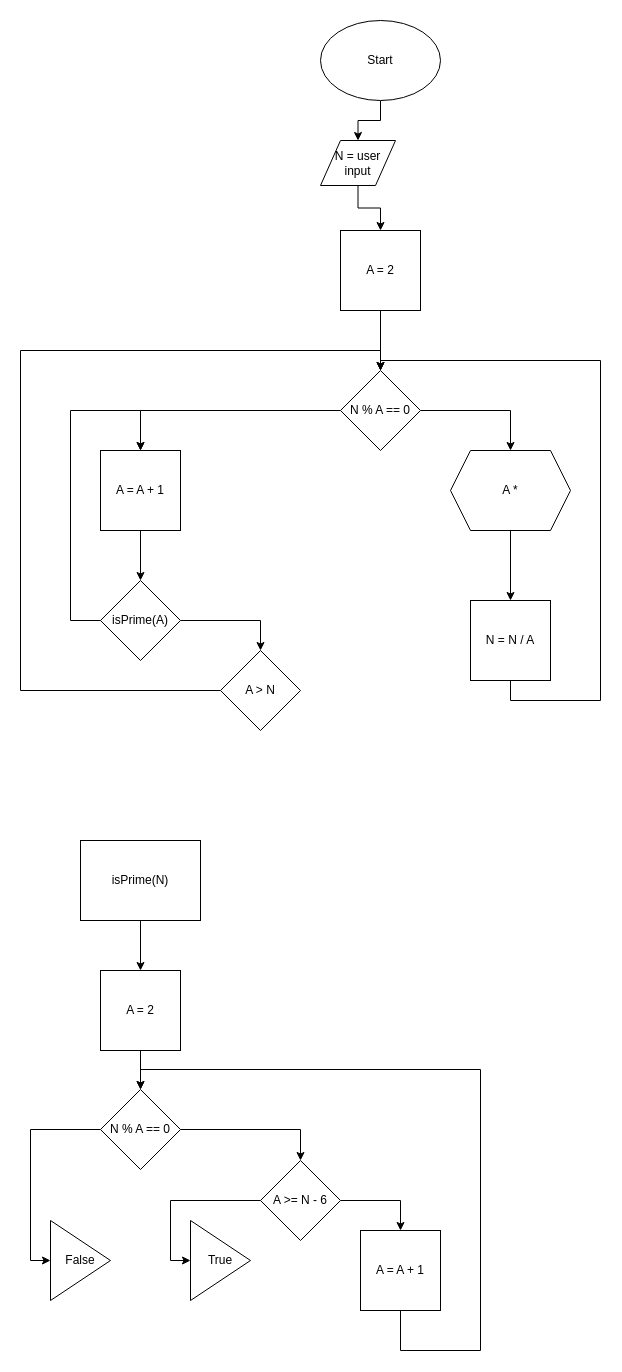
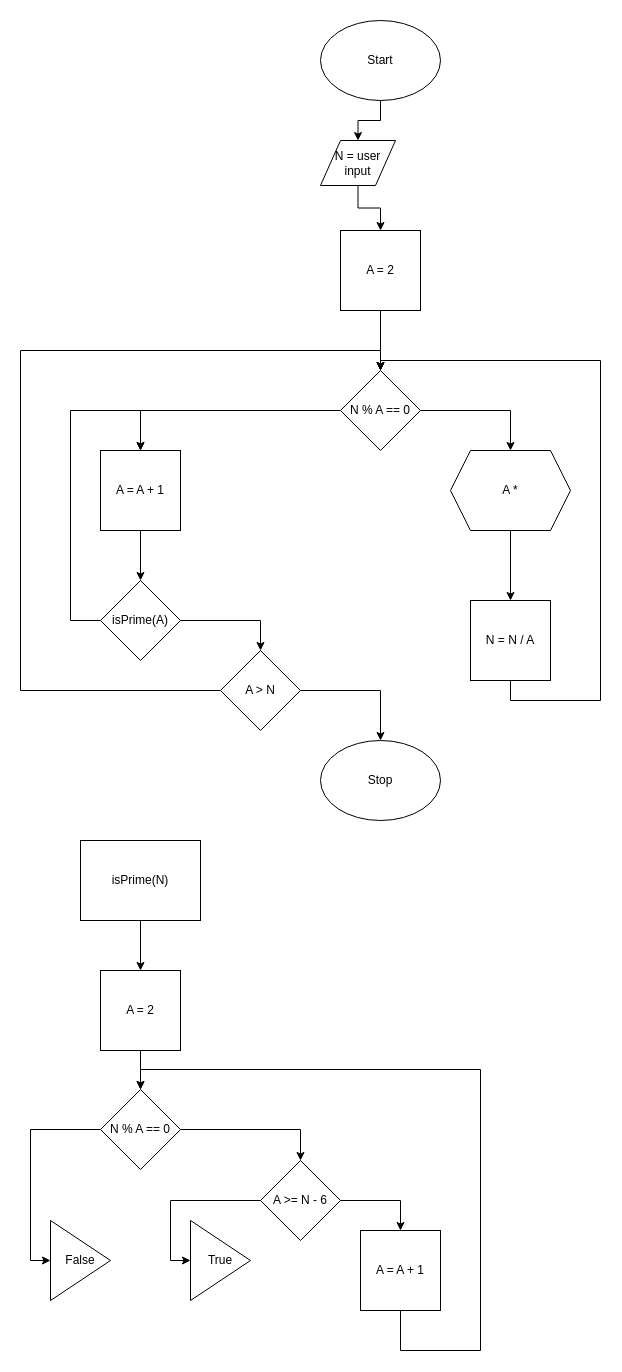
none -> (362, 691)
none -> (381, 781)
